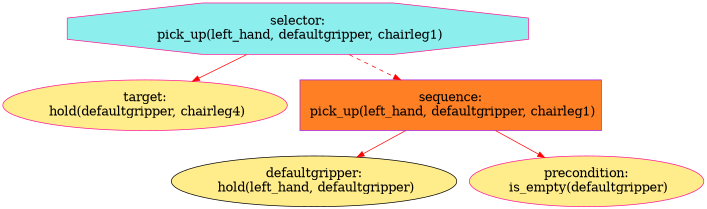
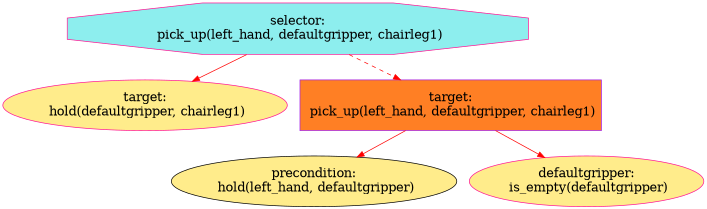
(145, 105) -> (145, 105)
(451, 105) -> (451, 105)
(314, 181) -> (314, 181)
(587, 181) -> (587, 181)
